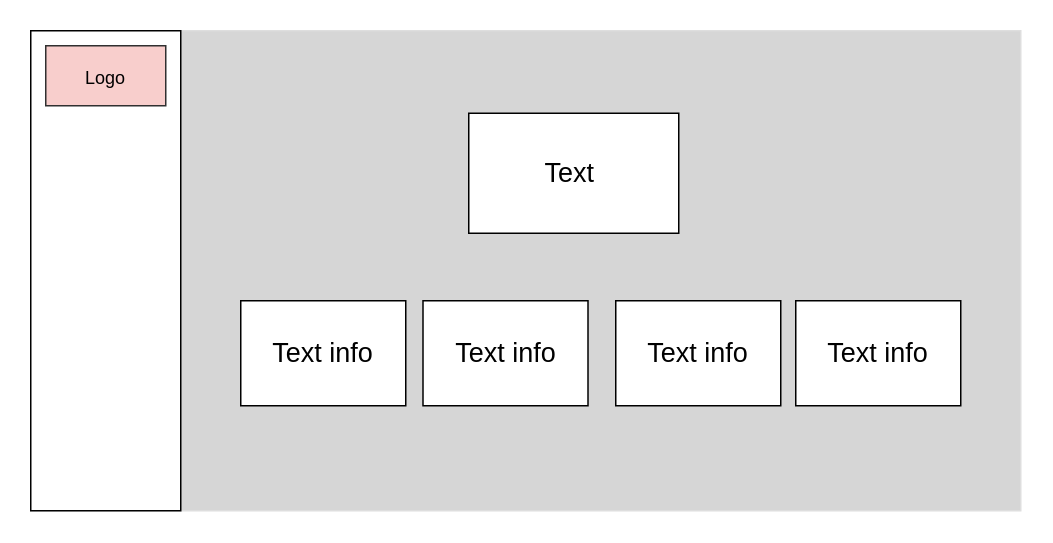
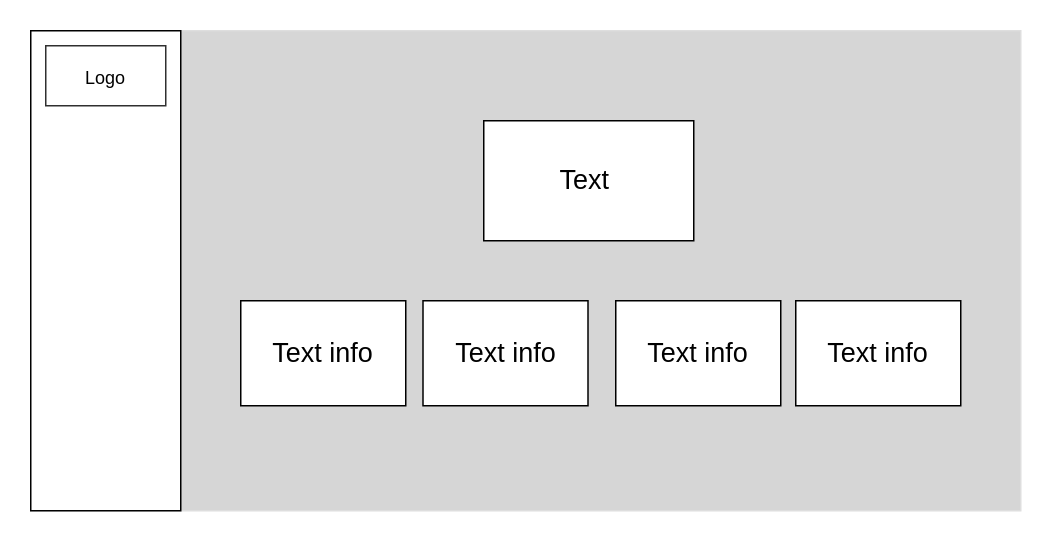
(106, 76) -> (106, 76)
(574, 173) -> (589, 181)
